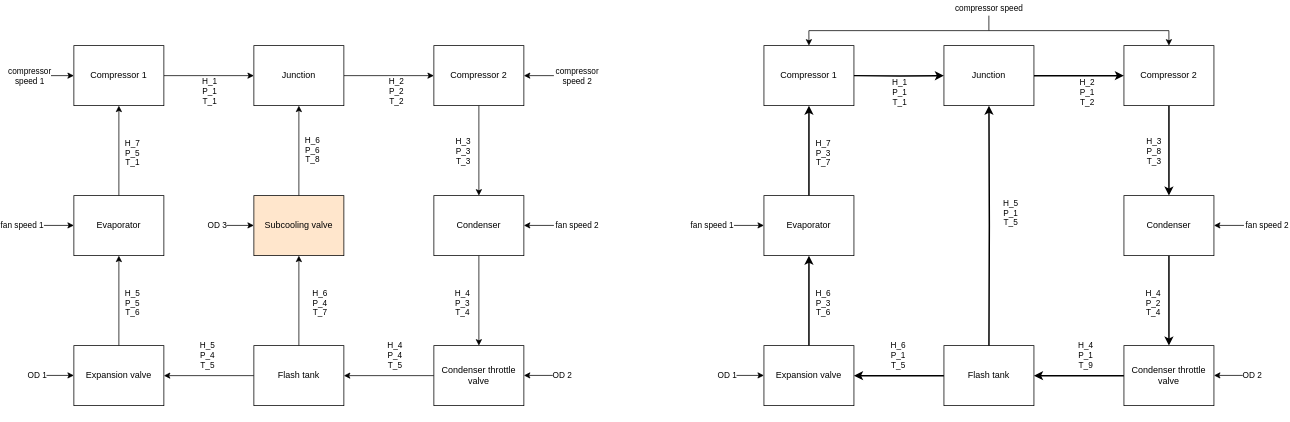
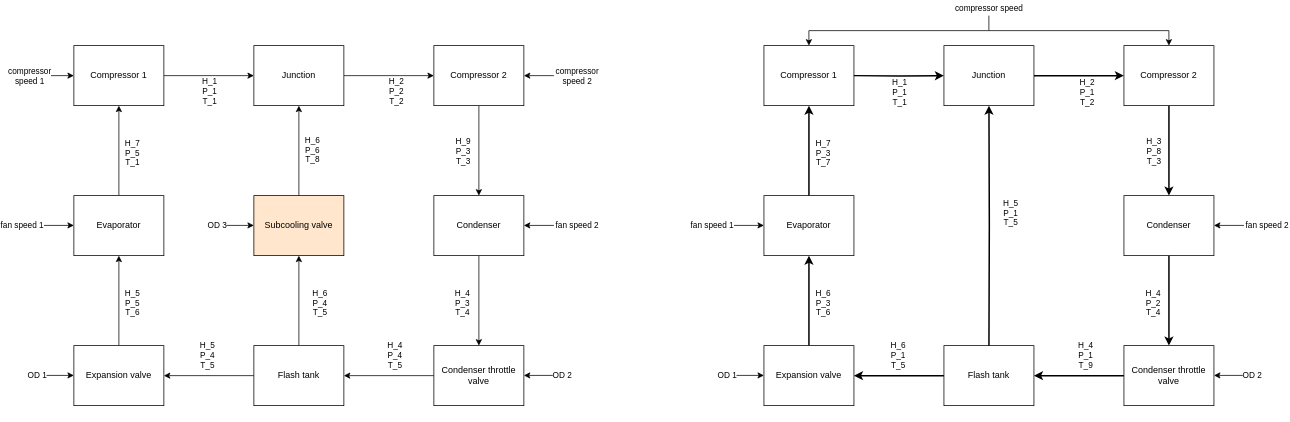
(464, 151) -> (464, 151)
(320, 303) -> (320, 303)
